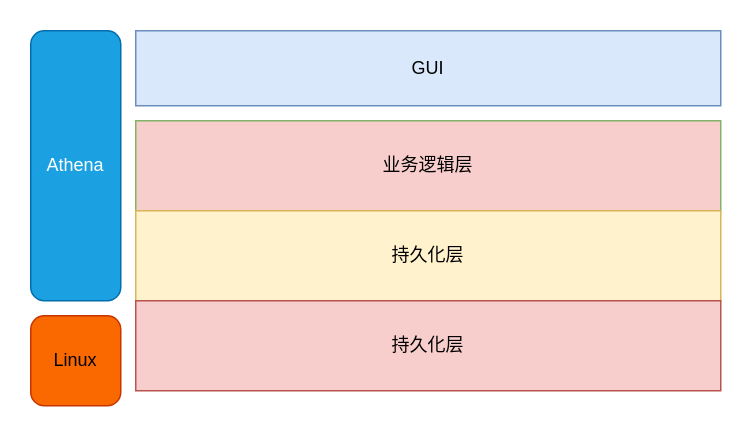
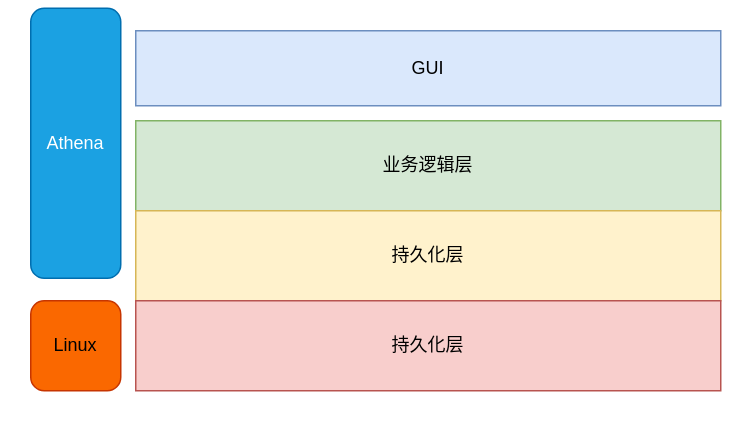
(76, 166) -> (76, 143)
(428, 166) -> (428, 166)
(76, 361) -> (76, 346)
